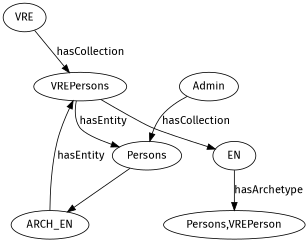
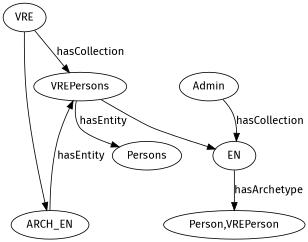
(166, 111) -> (233, 115)
(102, 188) -> (29, 118)
(234, 225) -> (234, 225)
